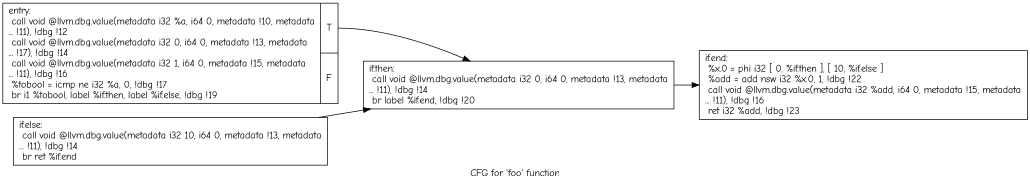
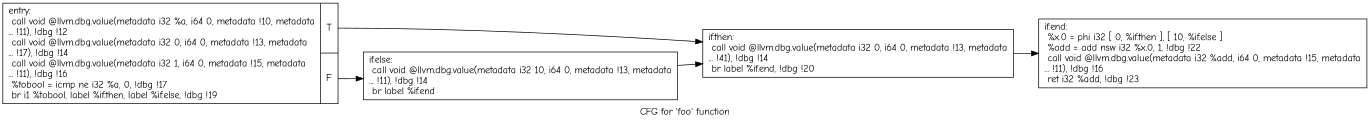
none -> (347, 79)
(398, 90) -> (738, 58)
(48, 157) -> (402, 91)
